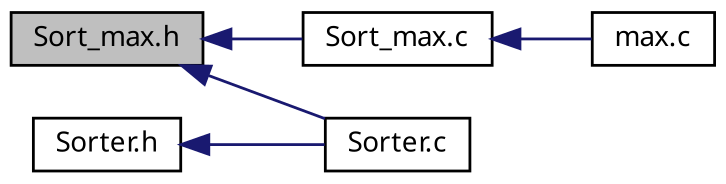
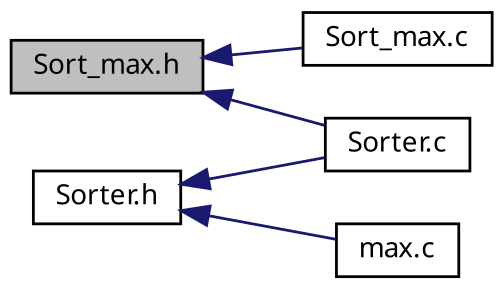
(556, 39) -> (273, 228)
